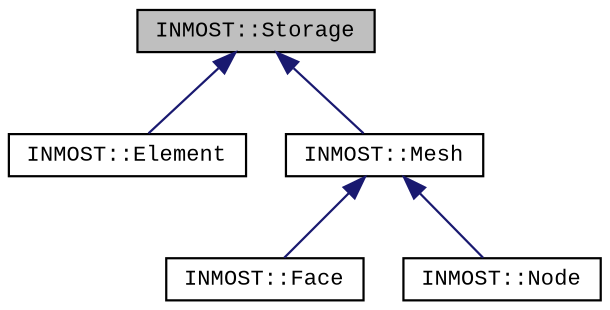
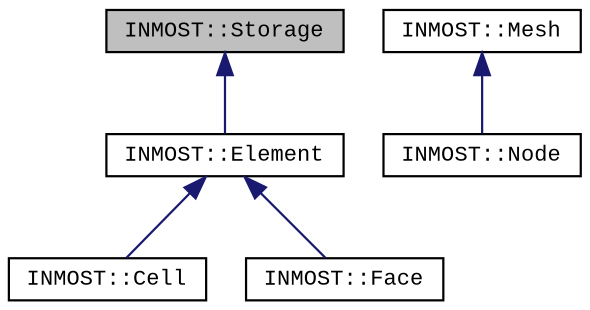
(329, 101) -> none
(317, 225) -> (293, 225)
none -> (108, 279)
